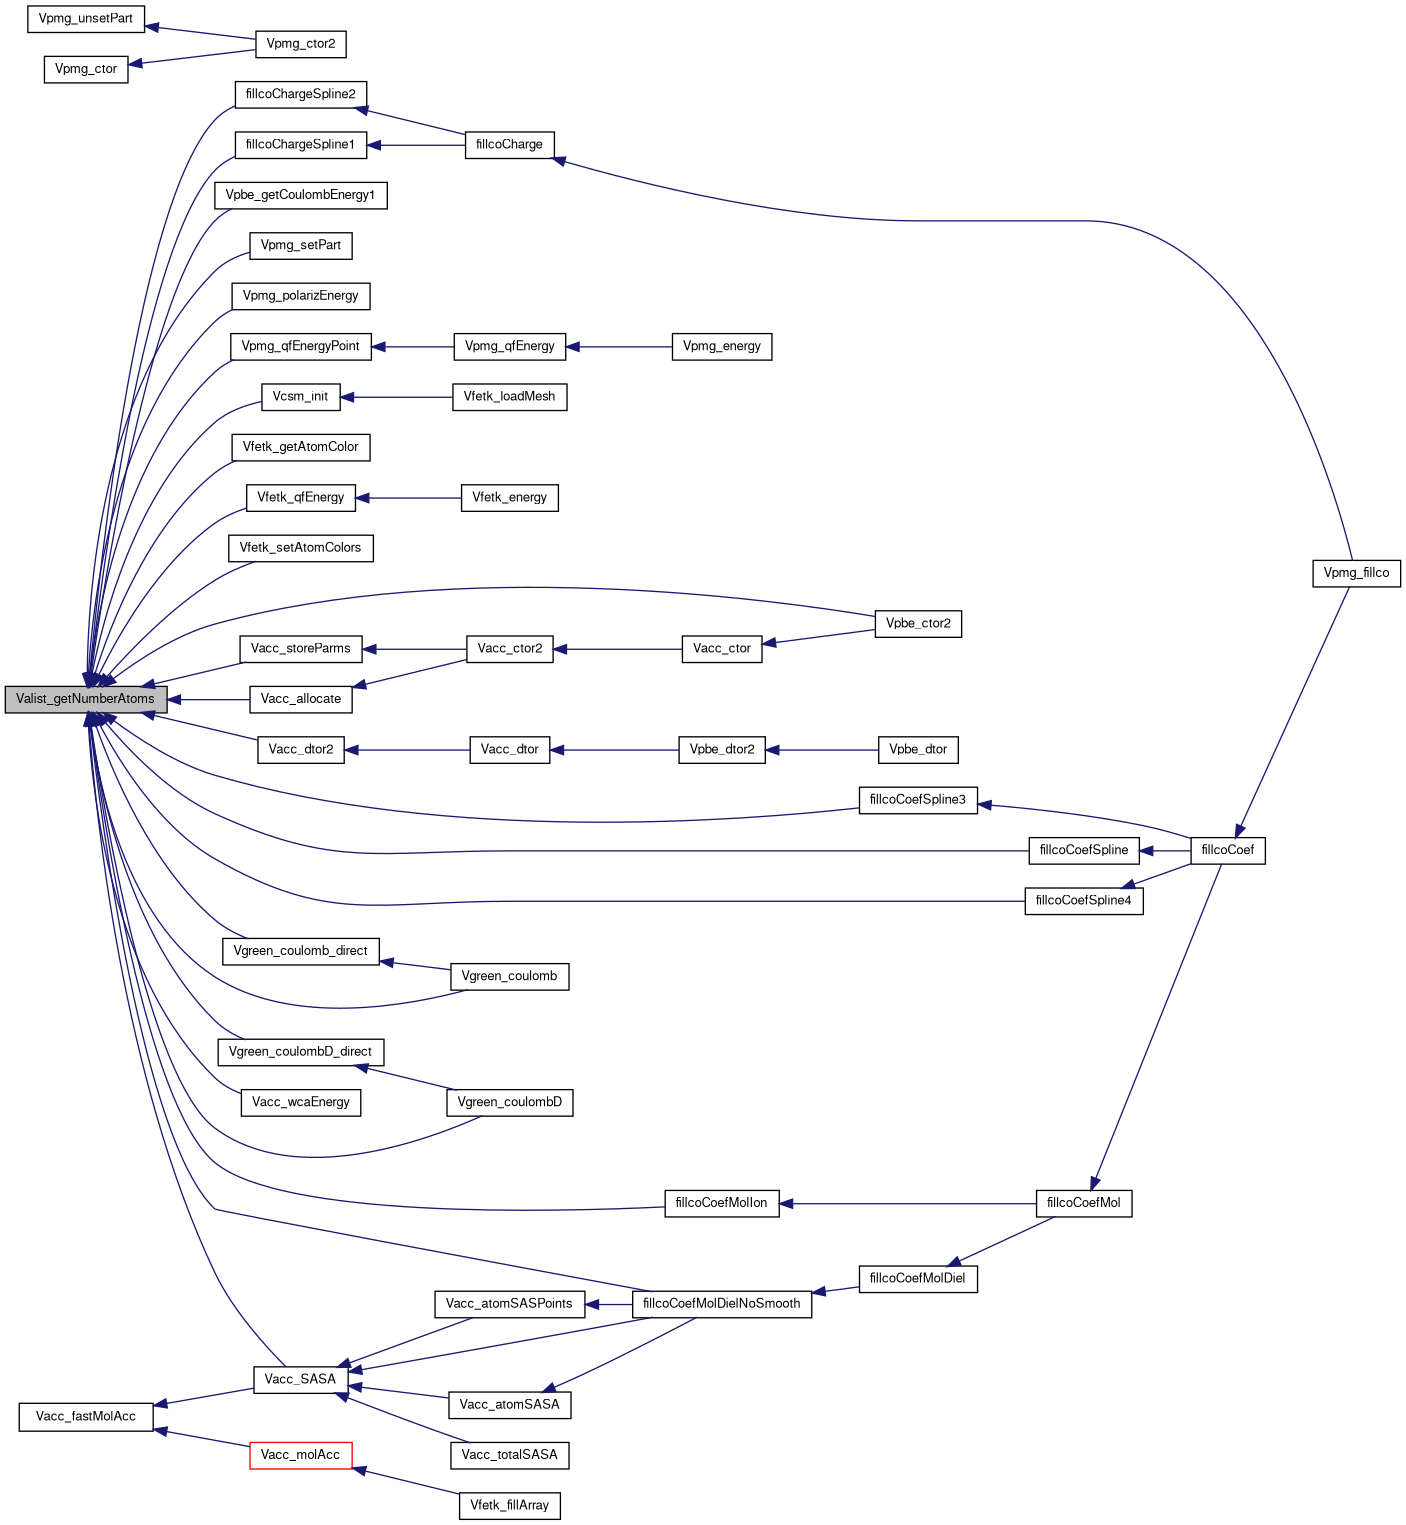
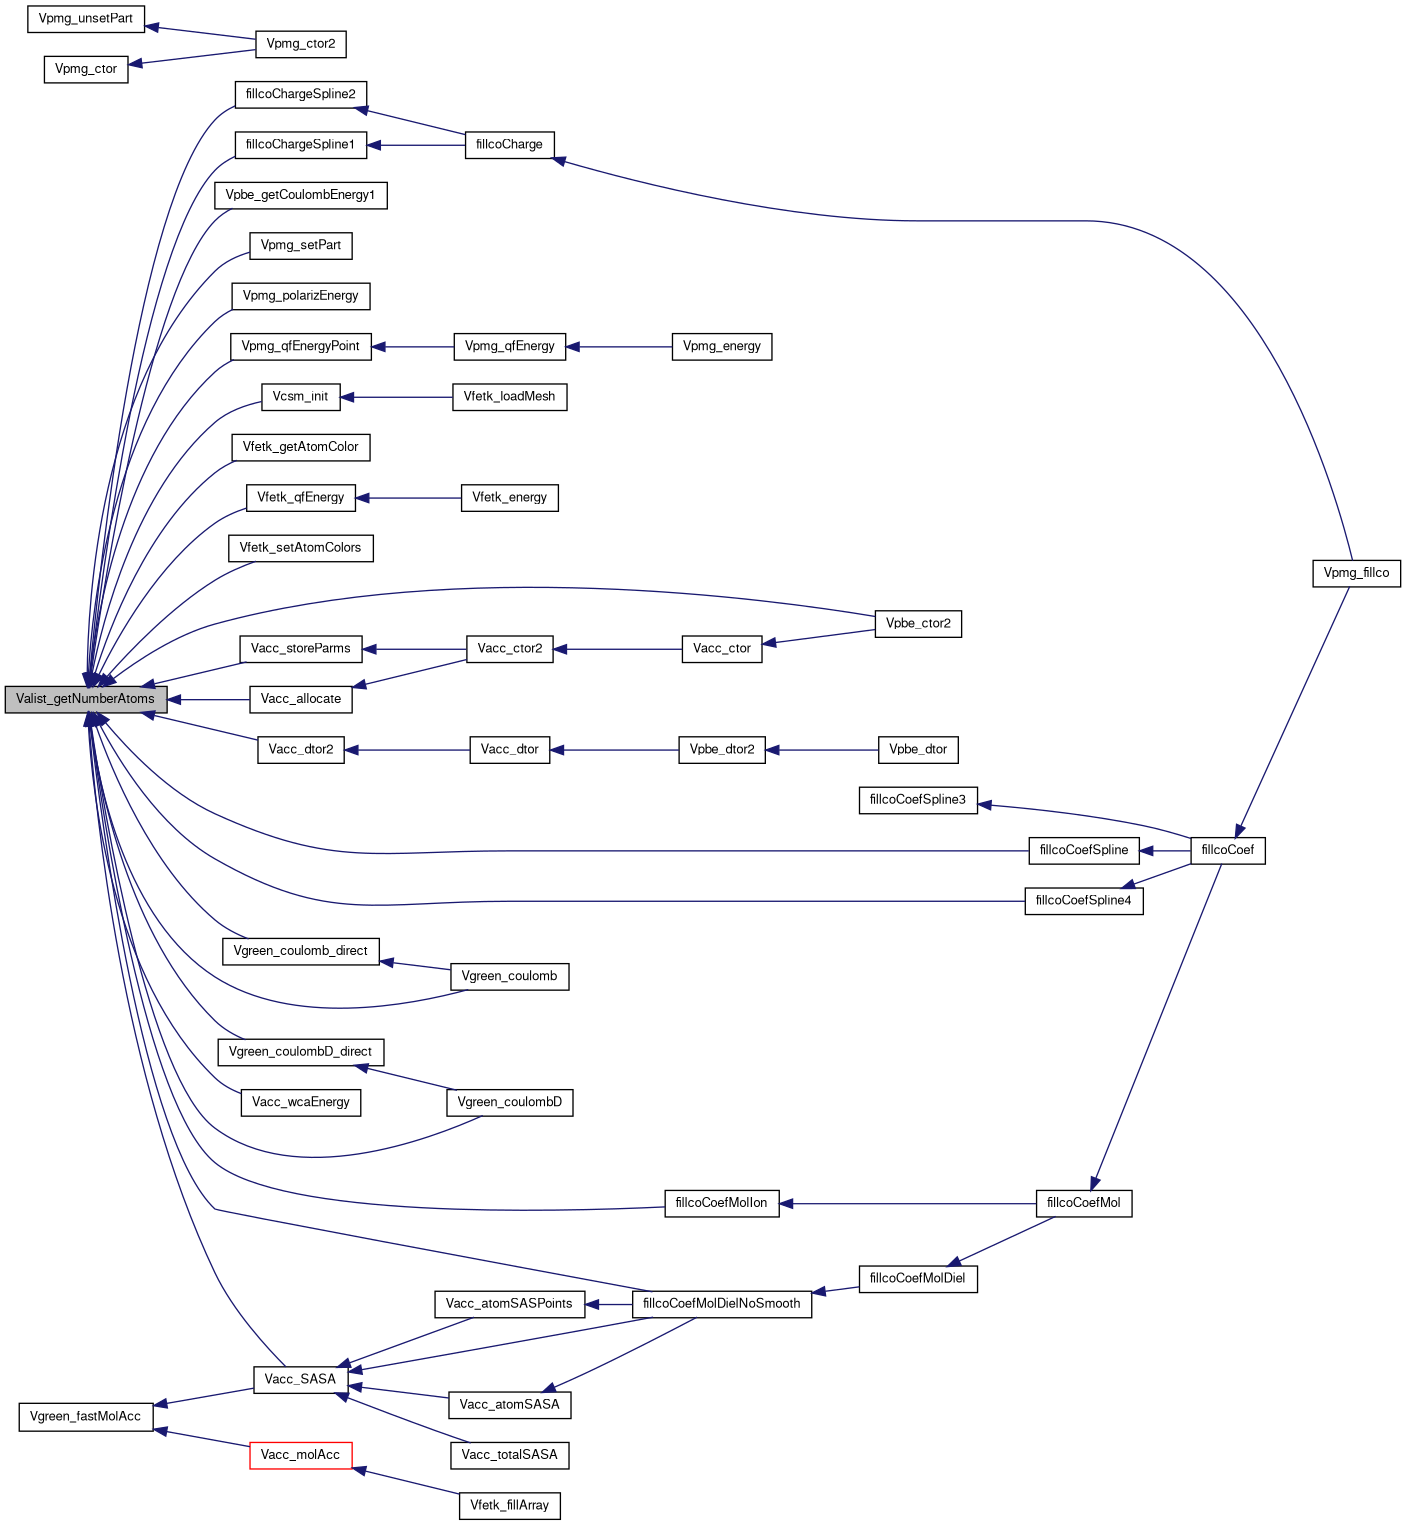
(478, 818) -> none
(86, 1417) -> (86, 1417)
